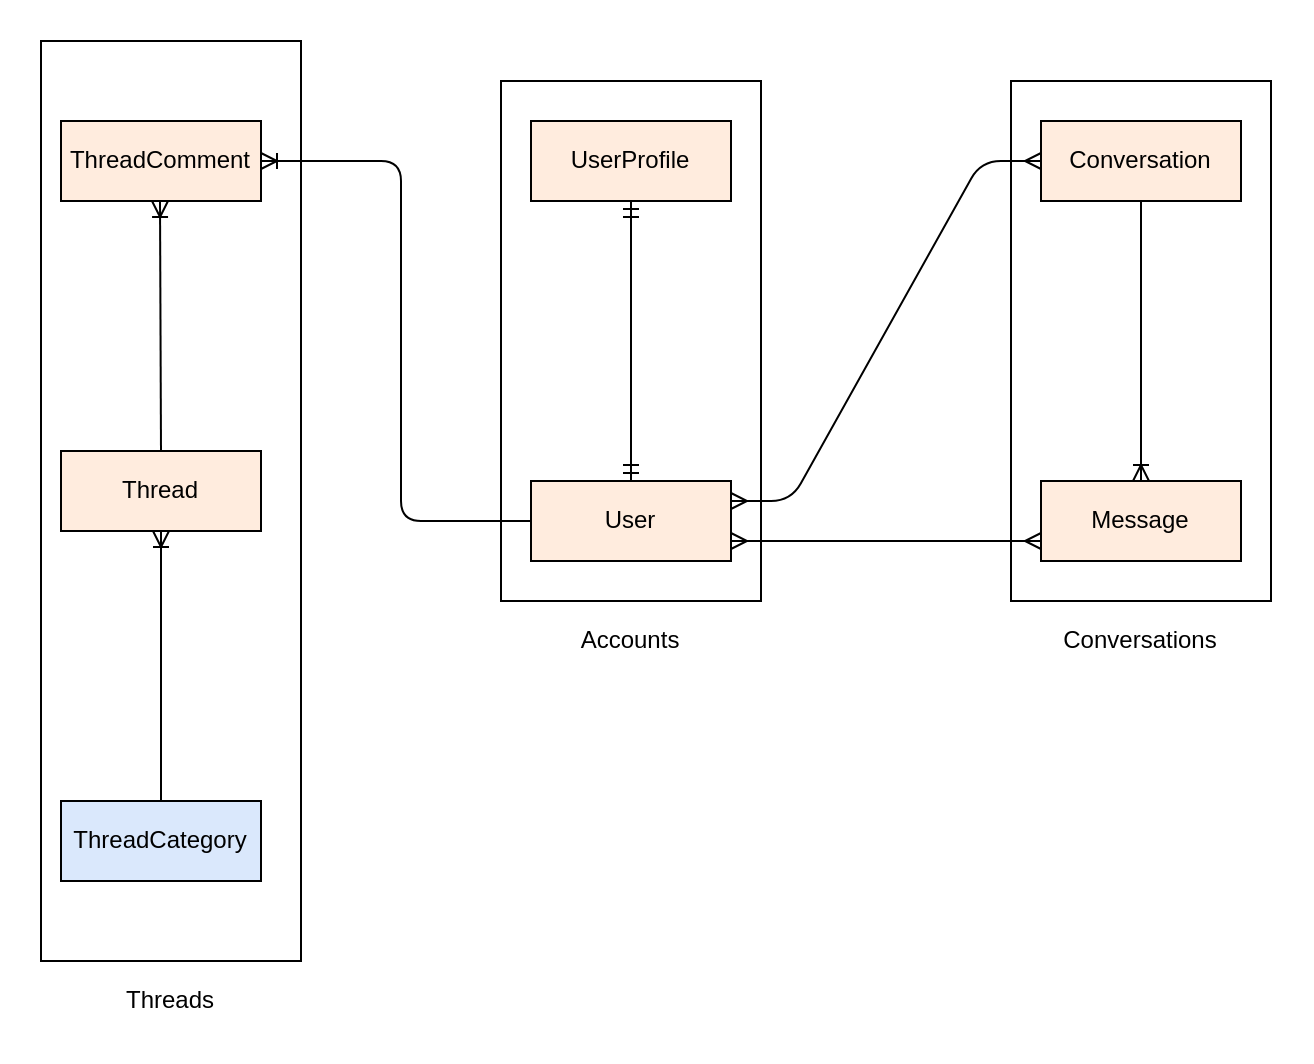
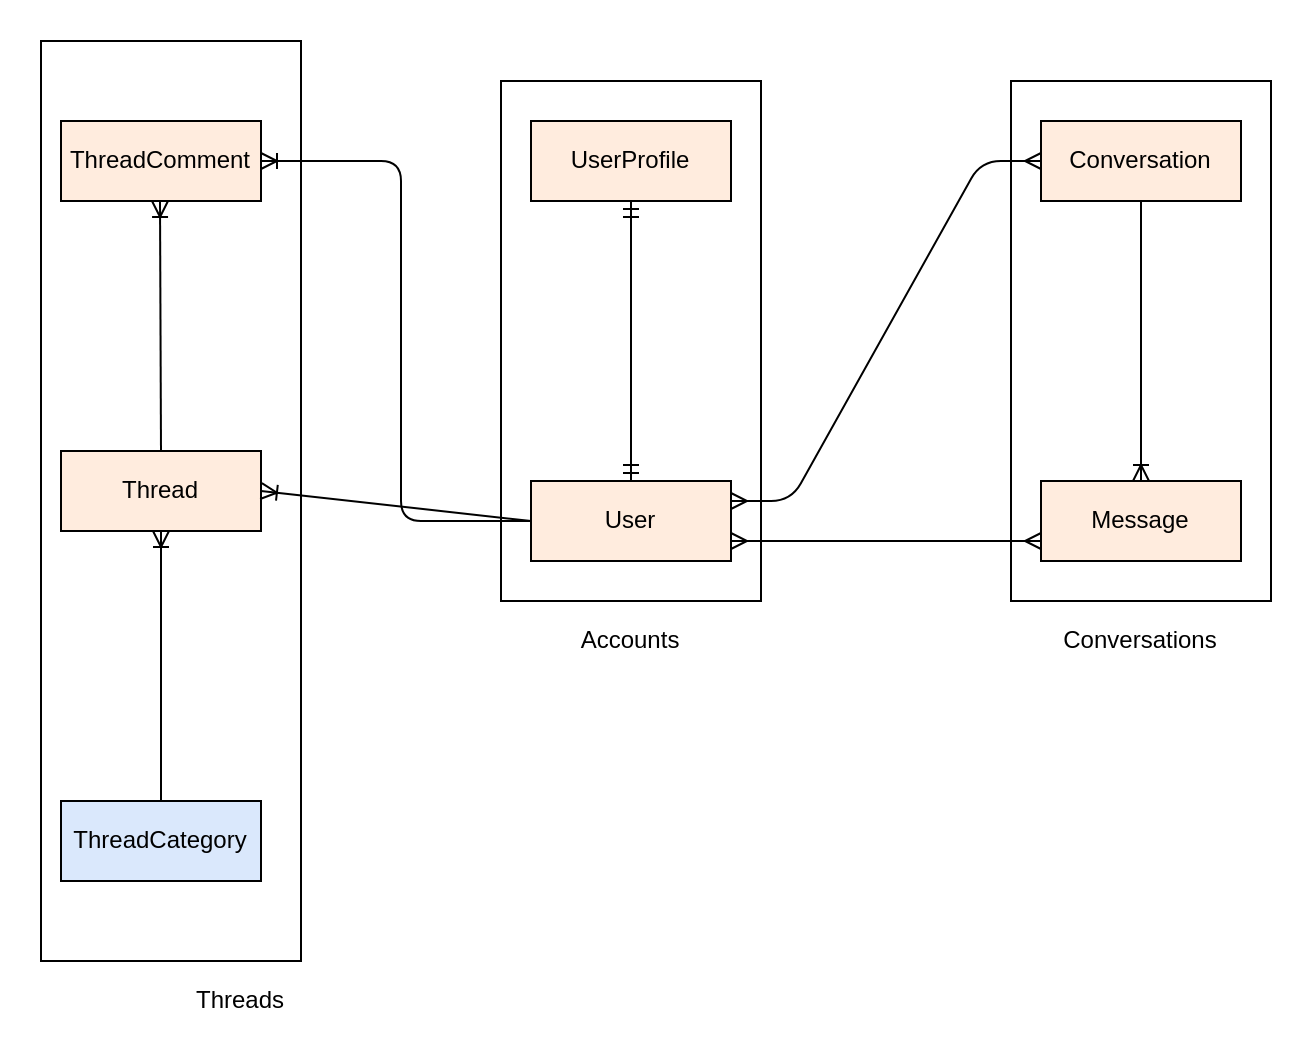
none -> (381, 504)
(171, 1001) -> (241, 1001)
